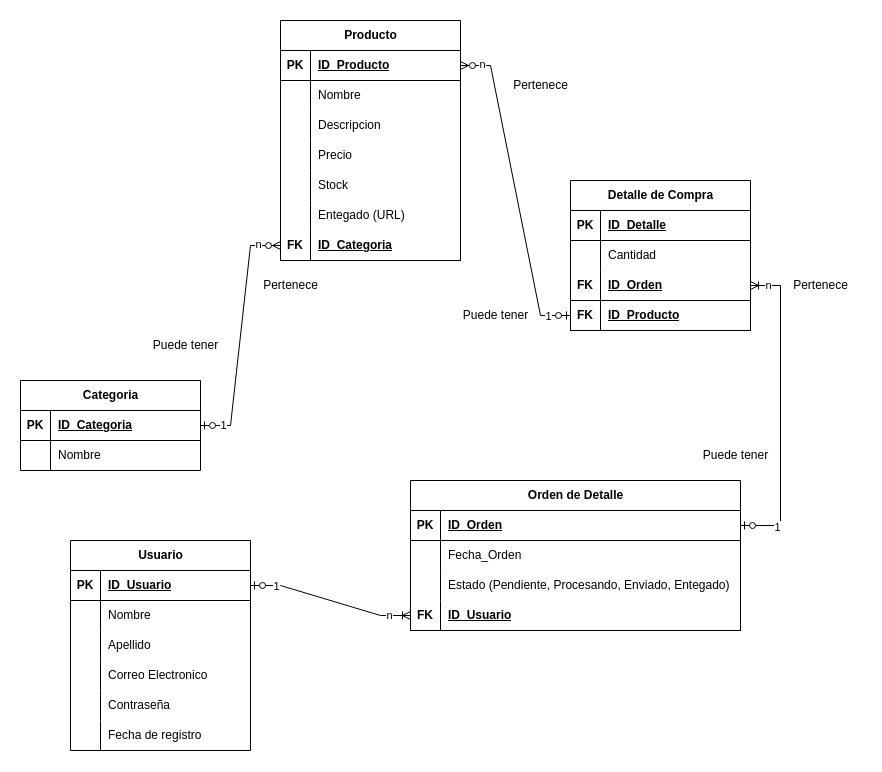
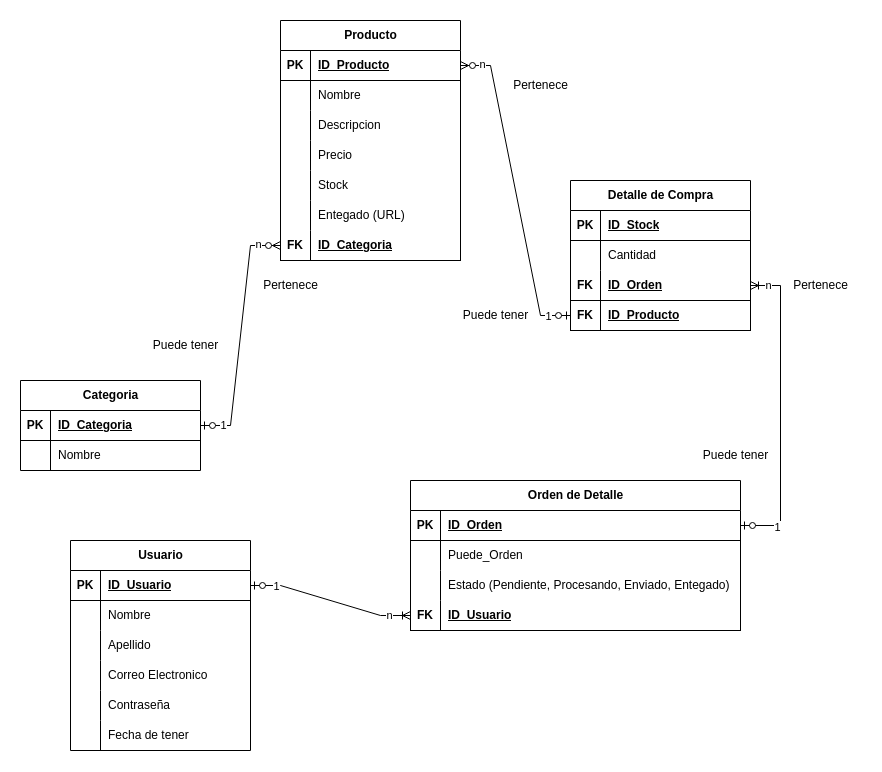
(639, 226) -> (635, 226)
(485, 556) -> (485, 556)
(161, 736) -> (152, 736)
